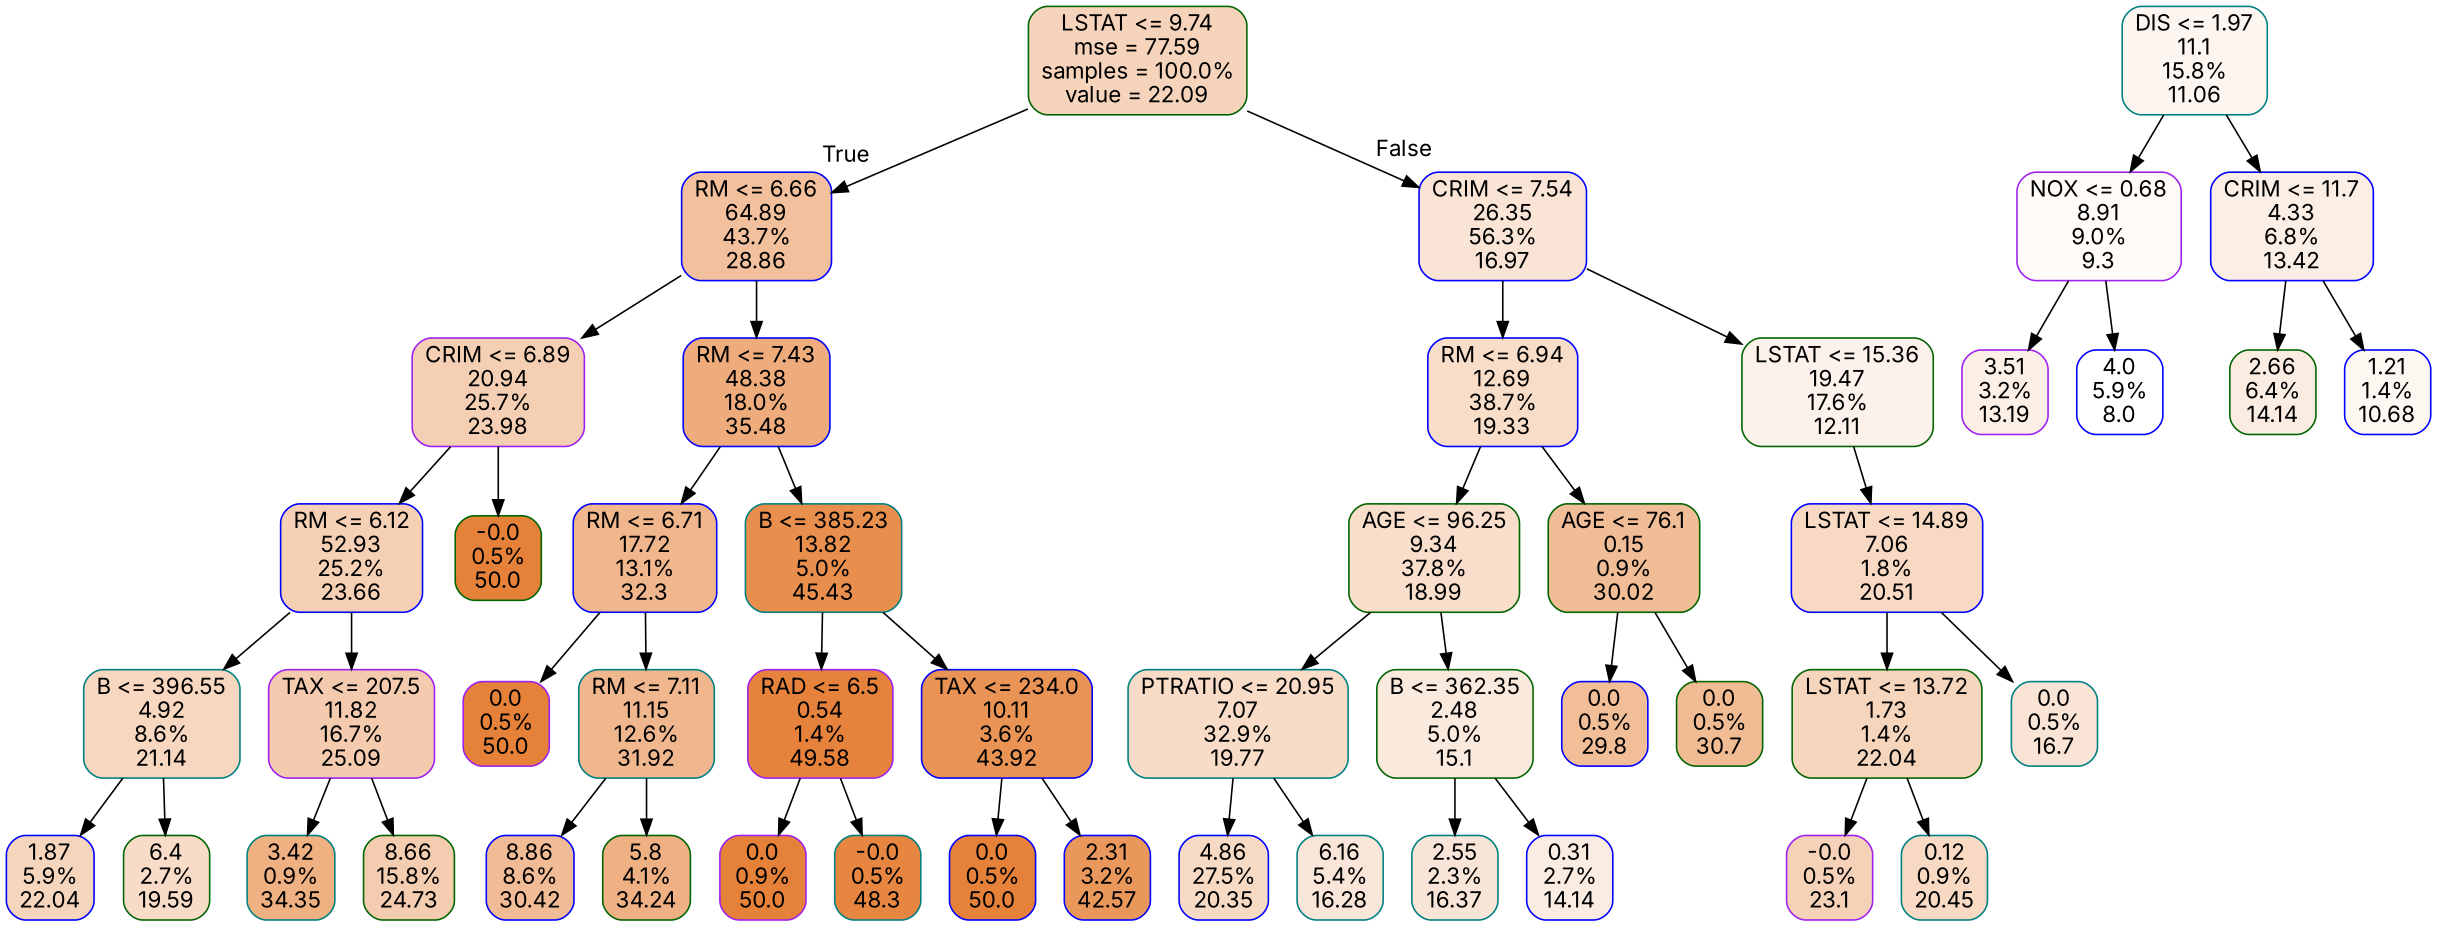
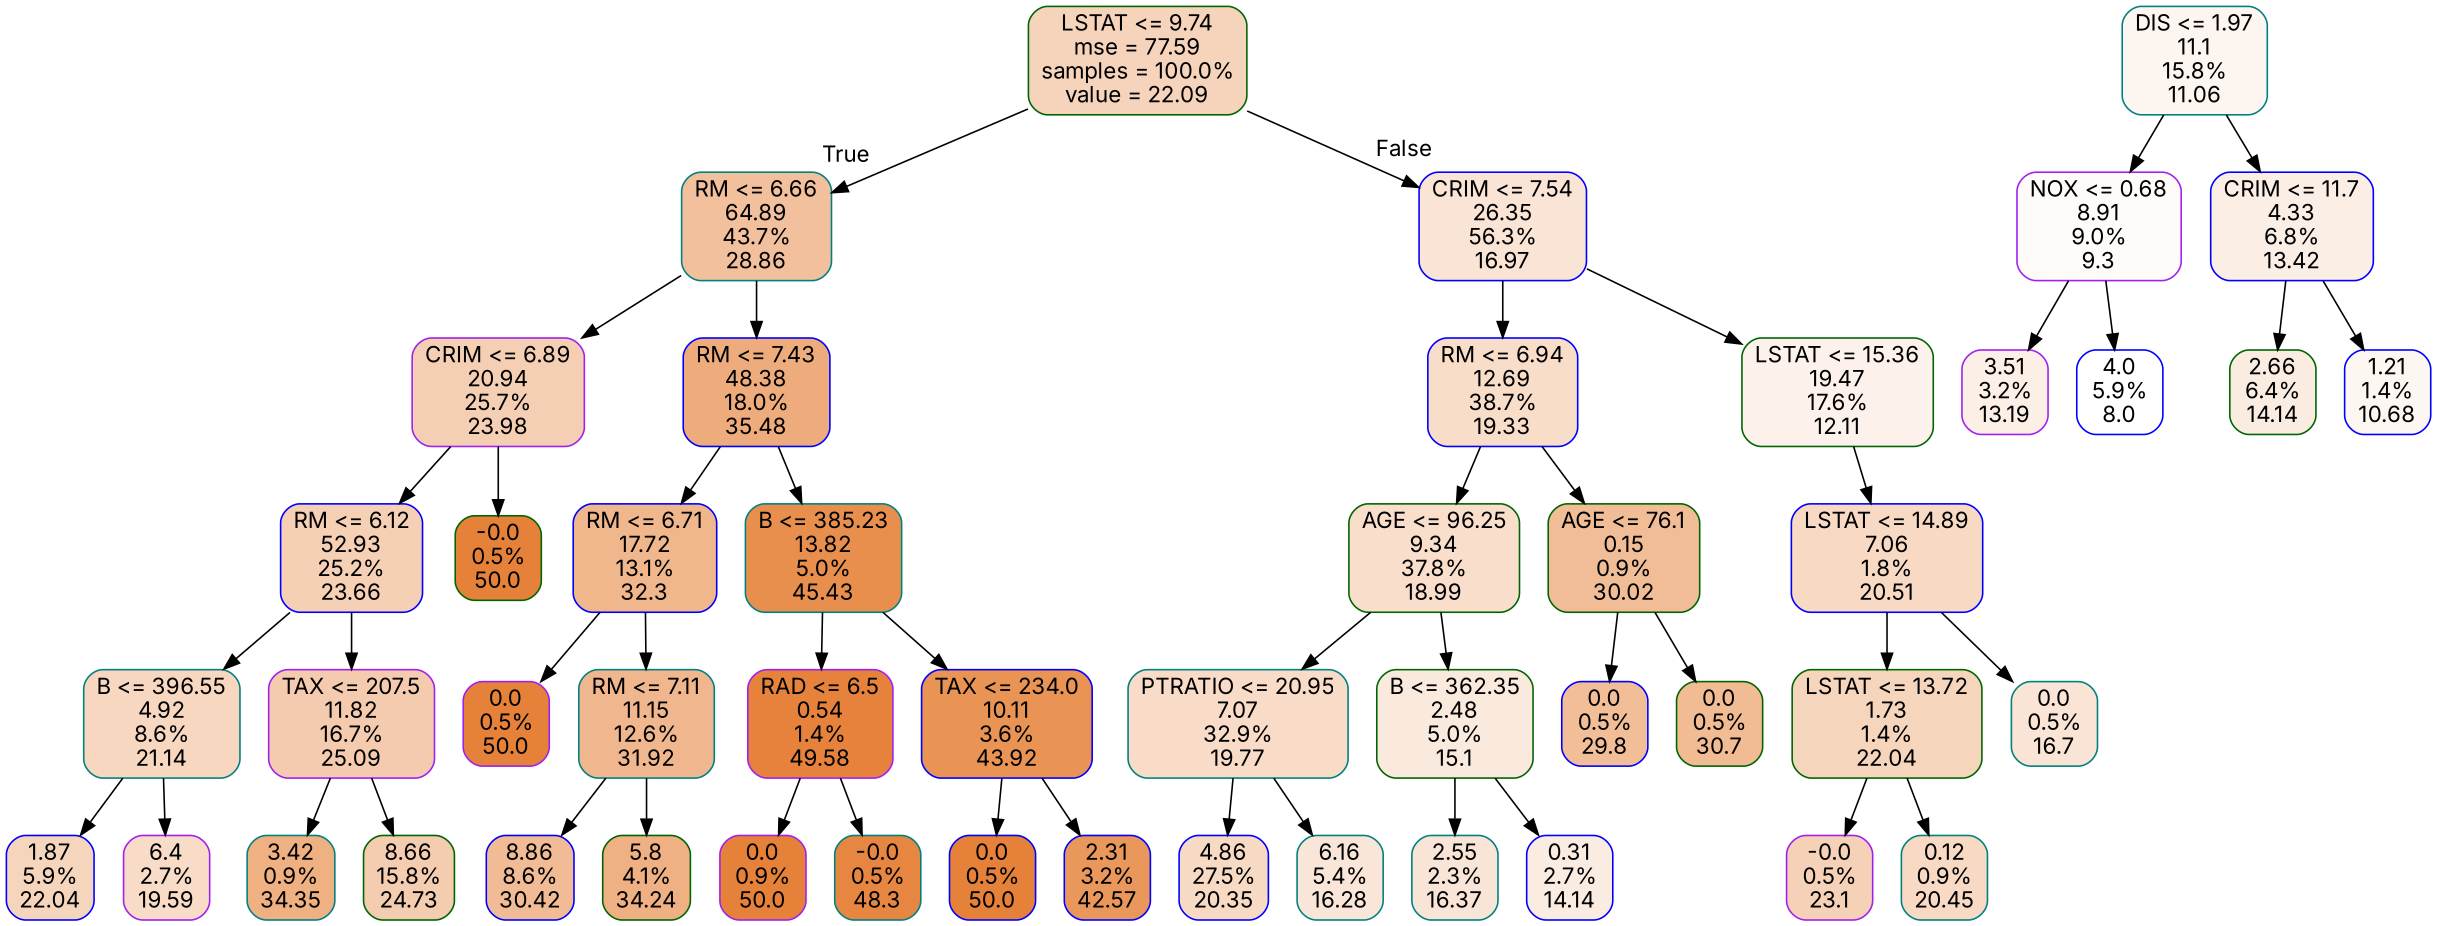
(757, 226) -> (757, 226)
(167, 878) -> (167, 878)
